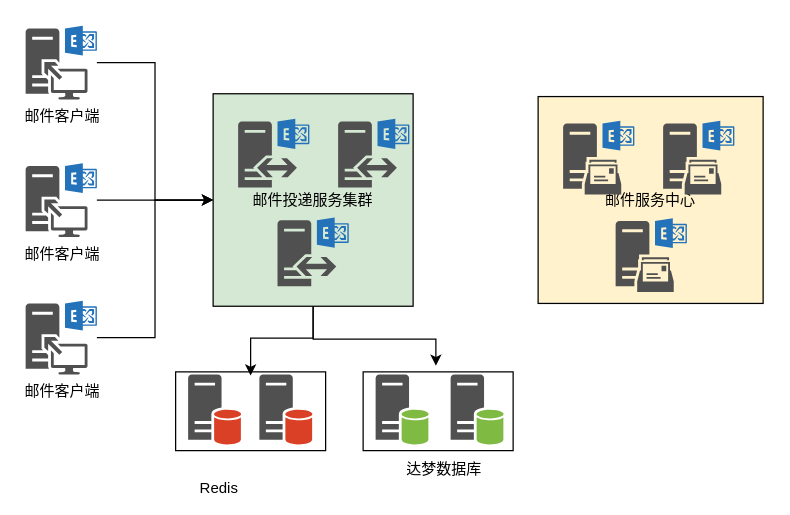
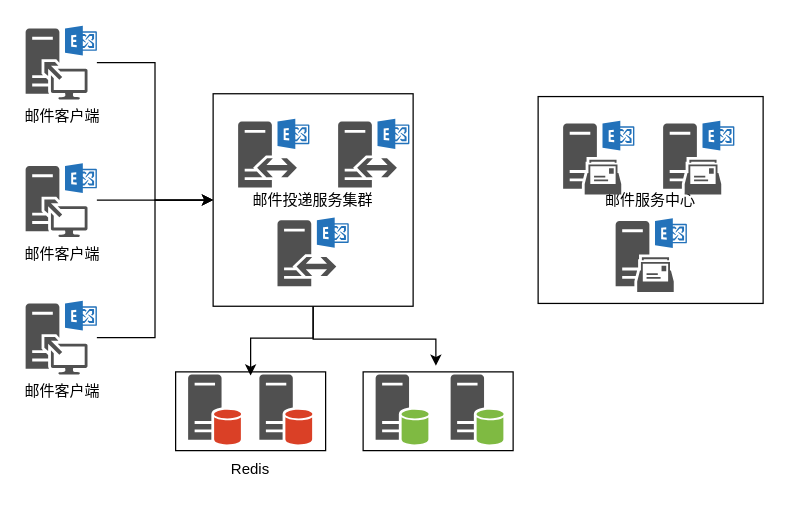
(313, 200) -> (313, 200)
(651, 200) -> (651, 200)
(444, 469) -> none
(219, 488) -> (251, 469)
